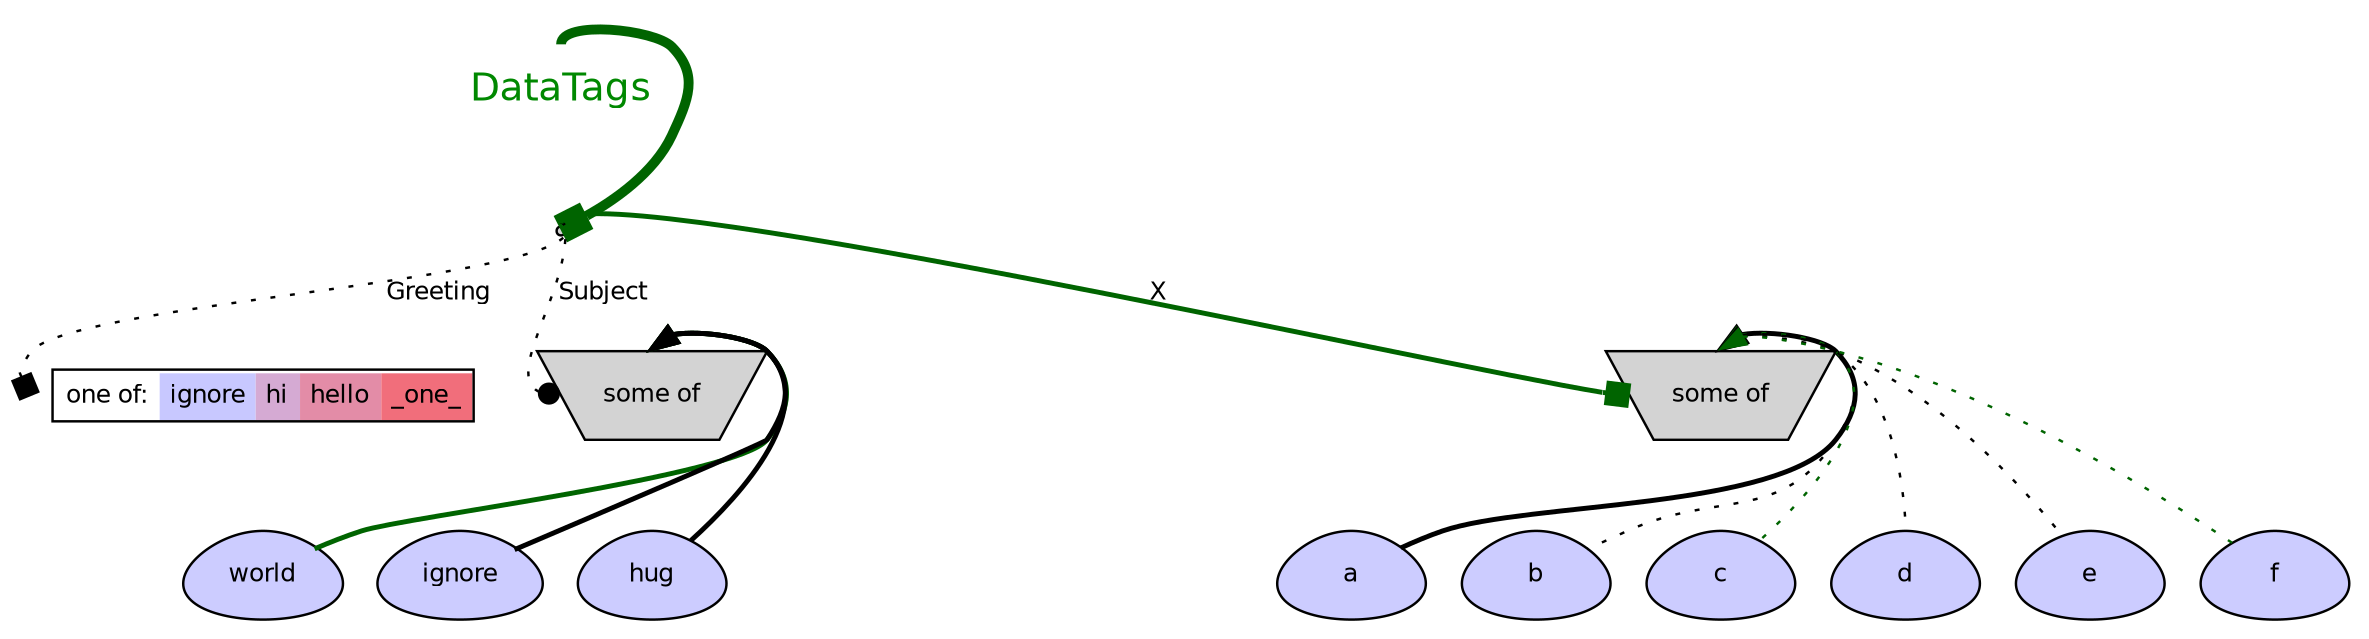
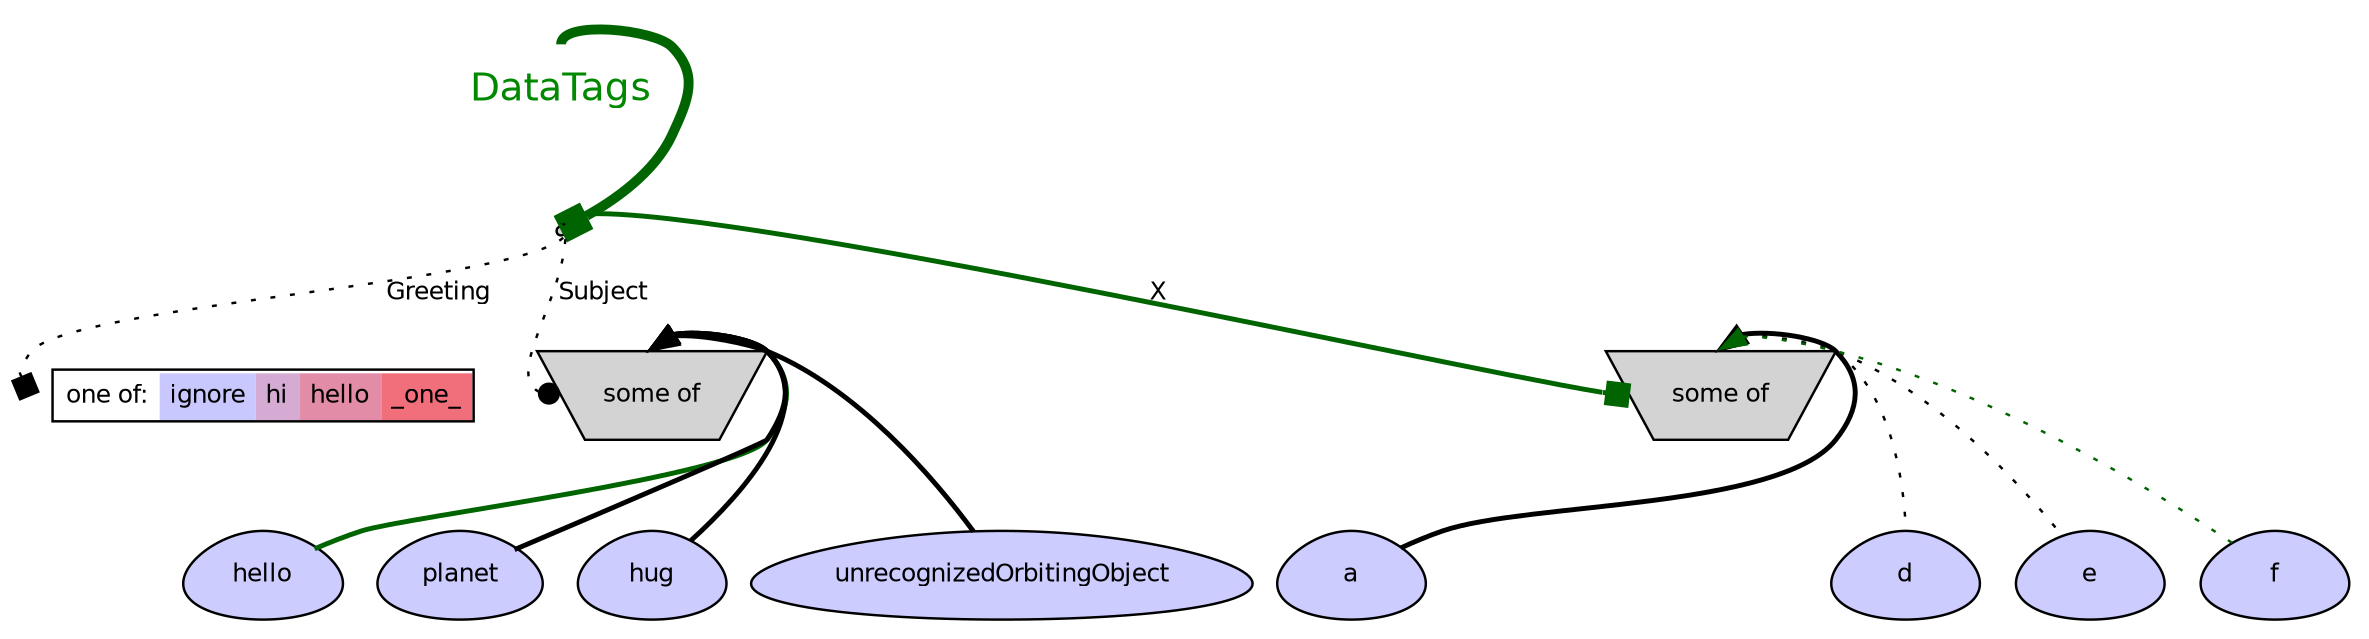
(263, 575) -> (263, 575)
(460, 575) -> (460, 575)
none -> (1002, 575)
(1536, 575) -> none
(1721, 575) -> none
